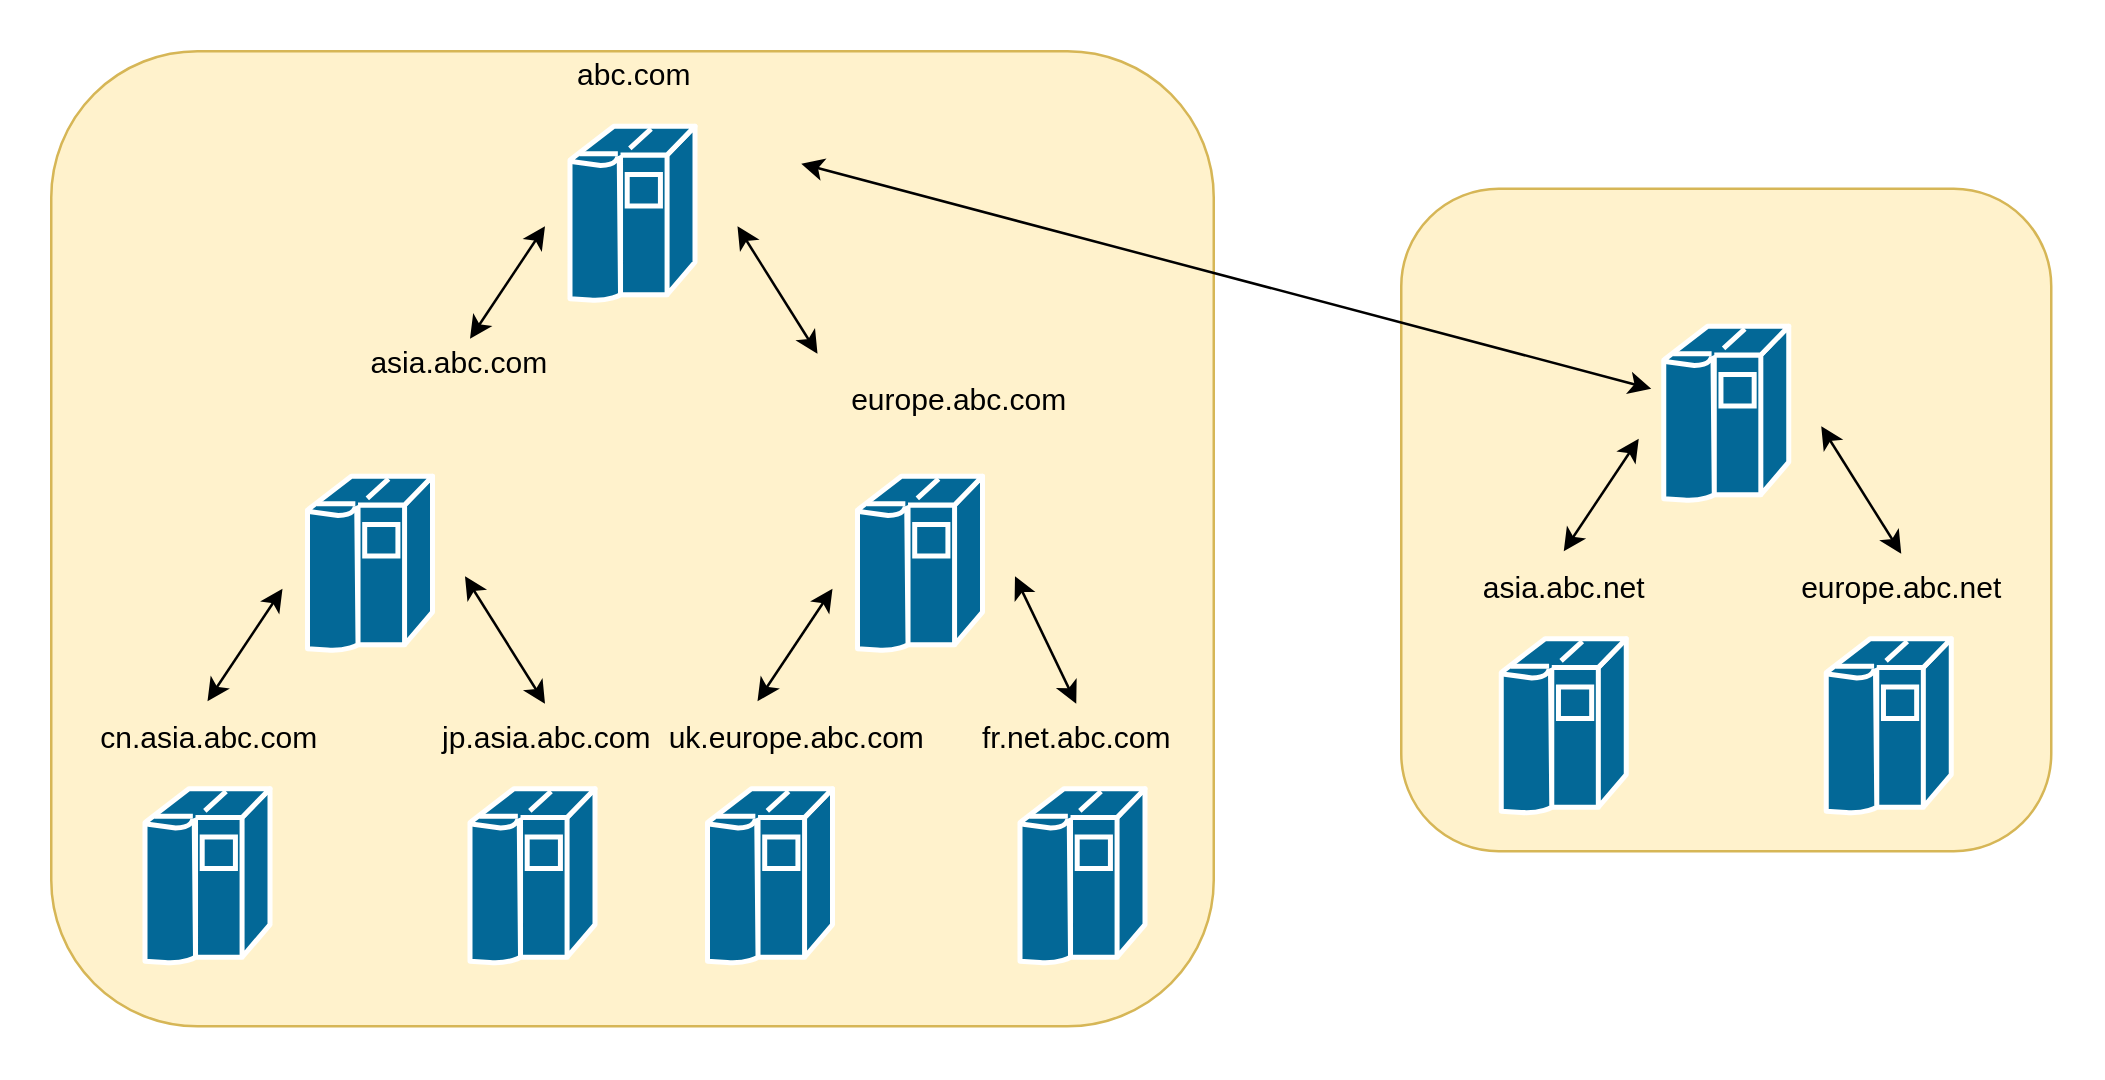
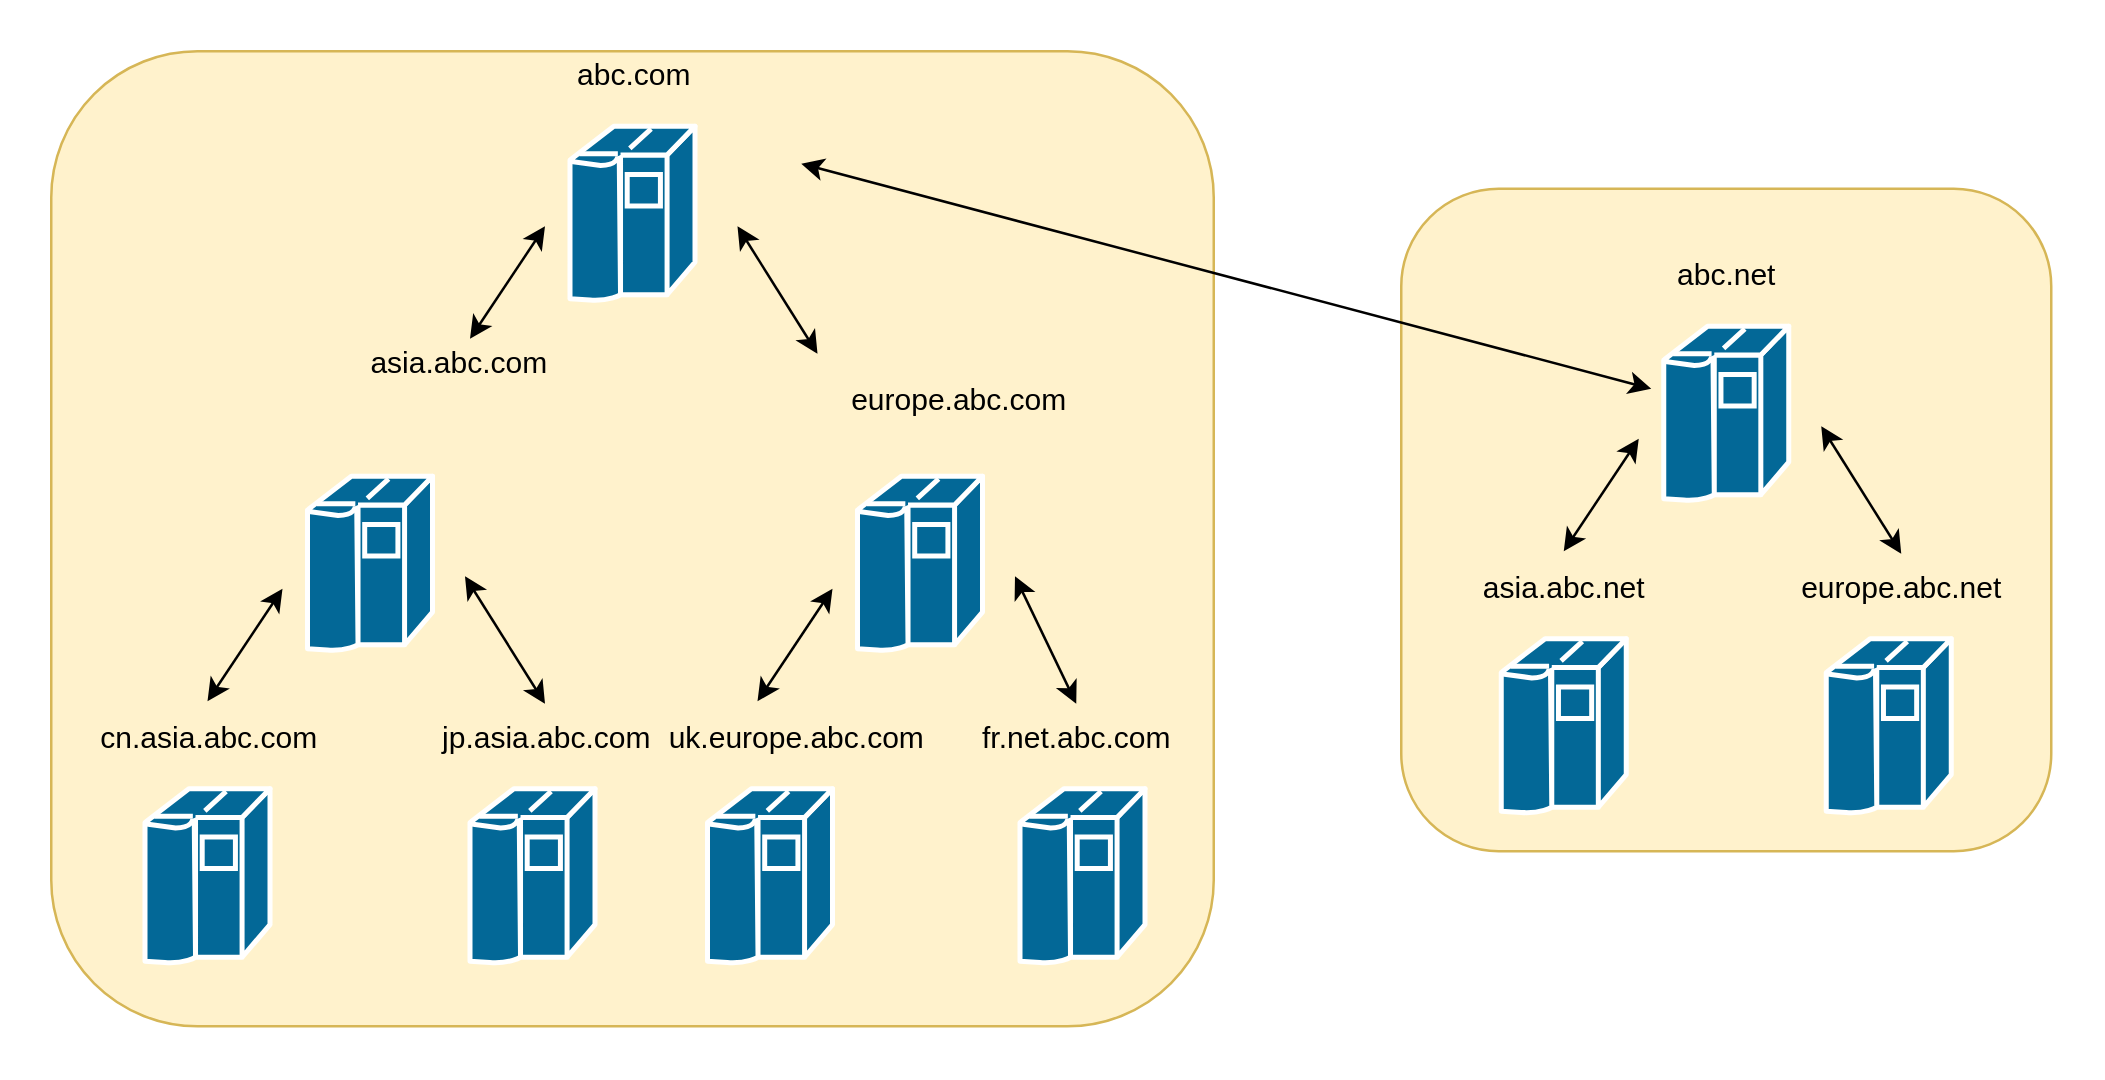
none -> (1726, 276)
